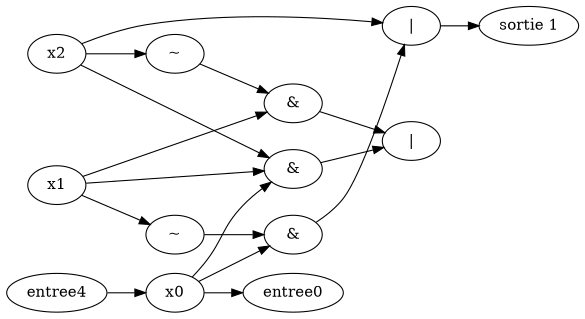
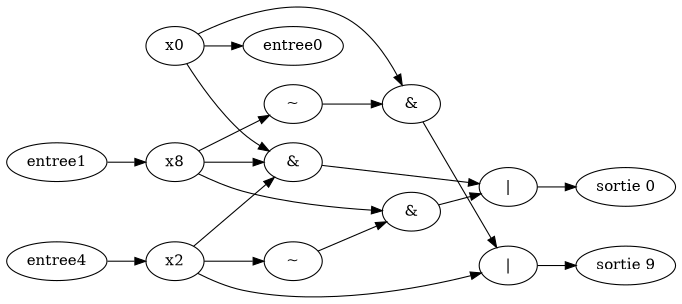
(529, 26) -> (626, 266)
none -> (57, 162)
(57, 185) -> (175, 162)
none -> (626, 187)
(121, 293) -> (121, 261)
